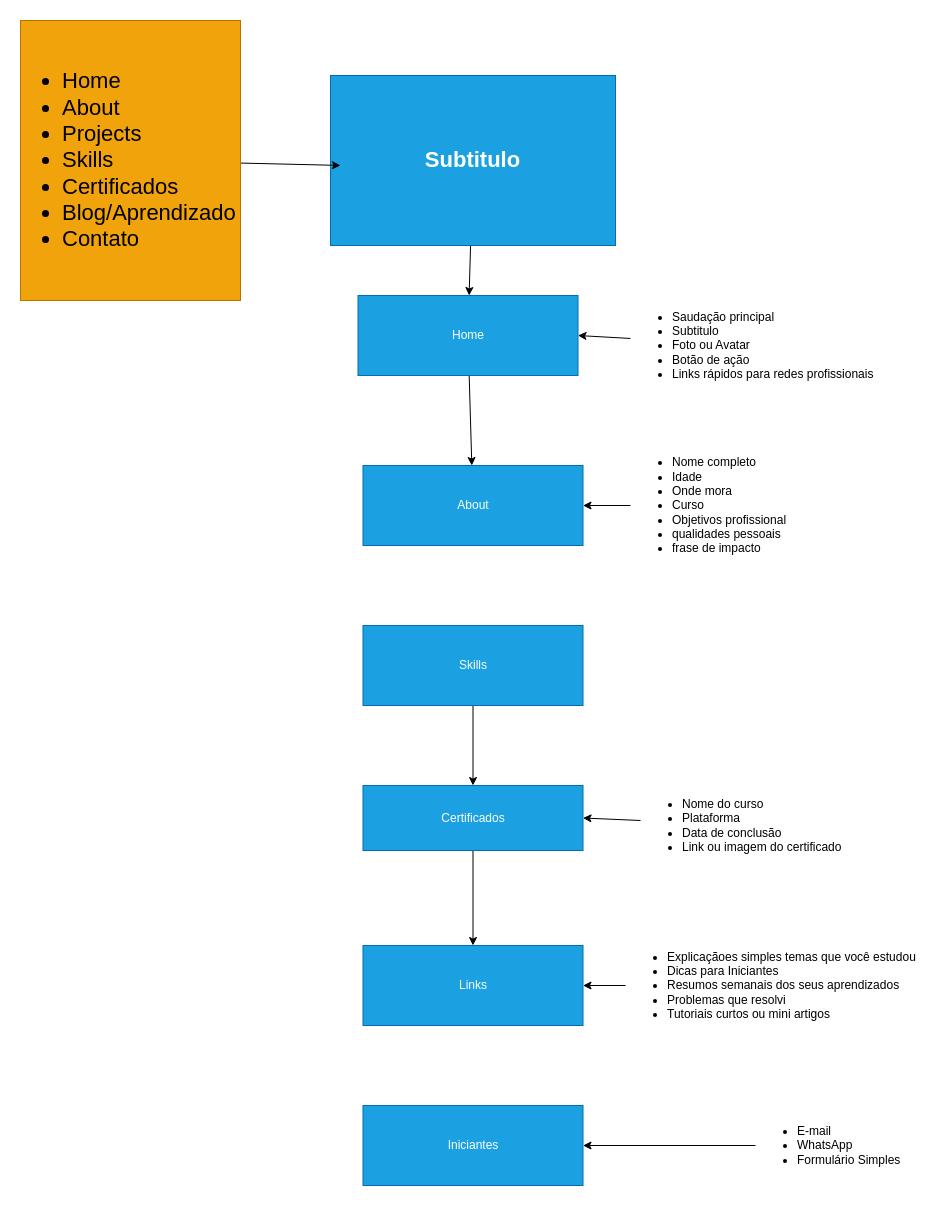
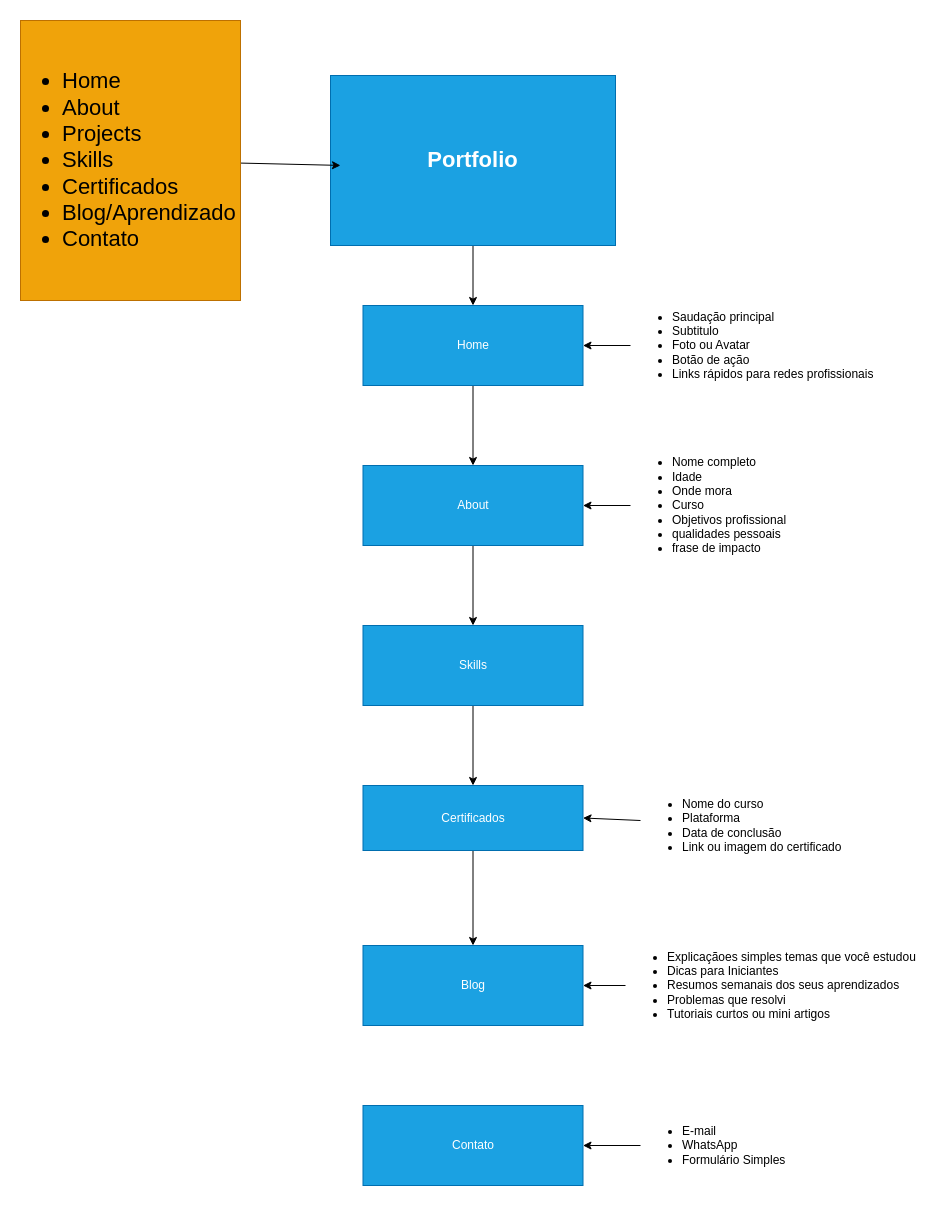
(473, 161) -> (473, 161)
(468, 336) -> (473, 346)
none -> (473, 582)
(474, 986) -> (474, 986)
(474, 1146) -> (474, 1146)
(836, 1146) -> (721, 1146)
